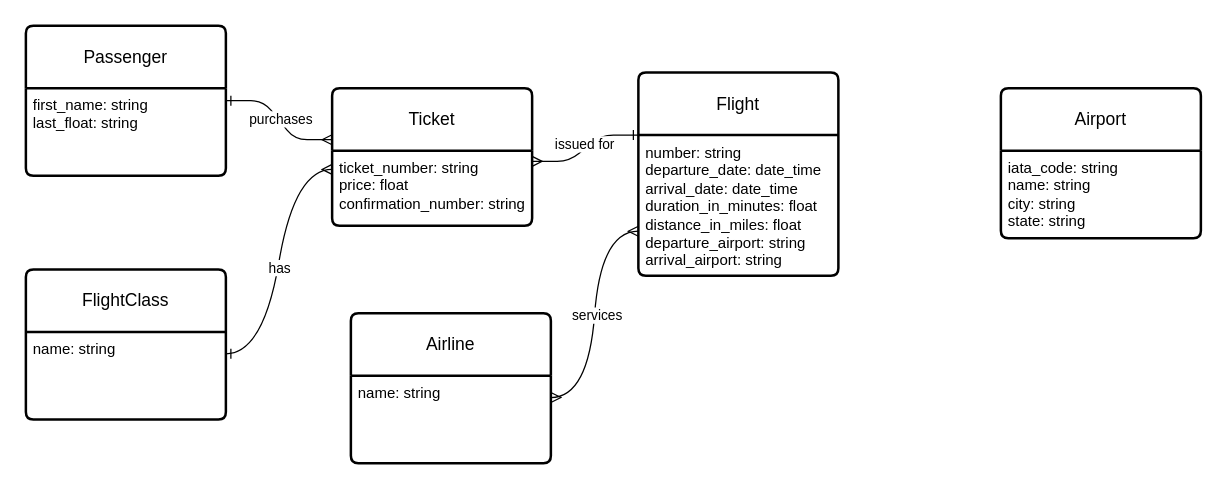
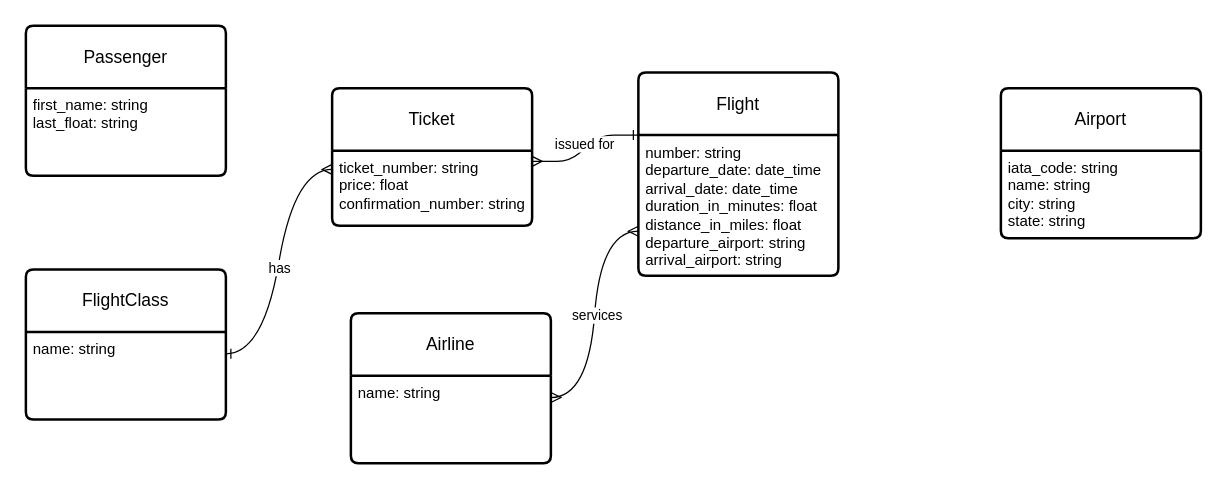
(279, 121) -> none
